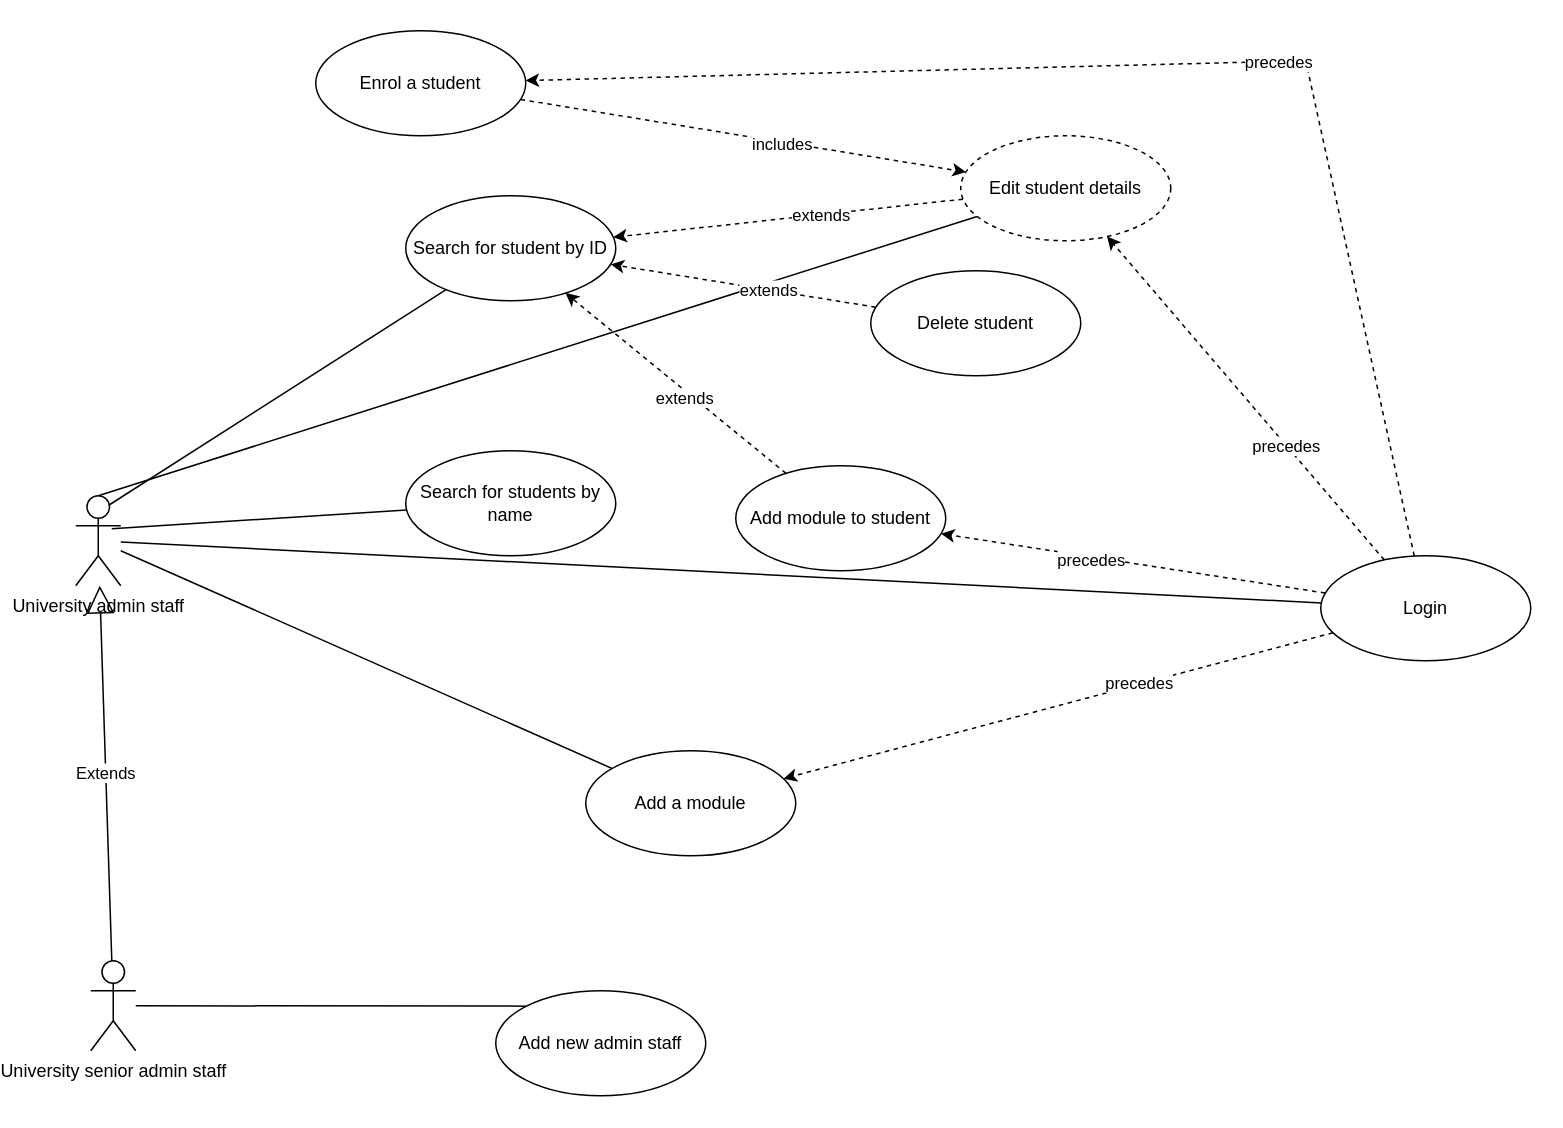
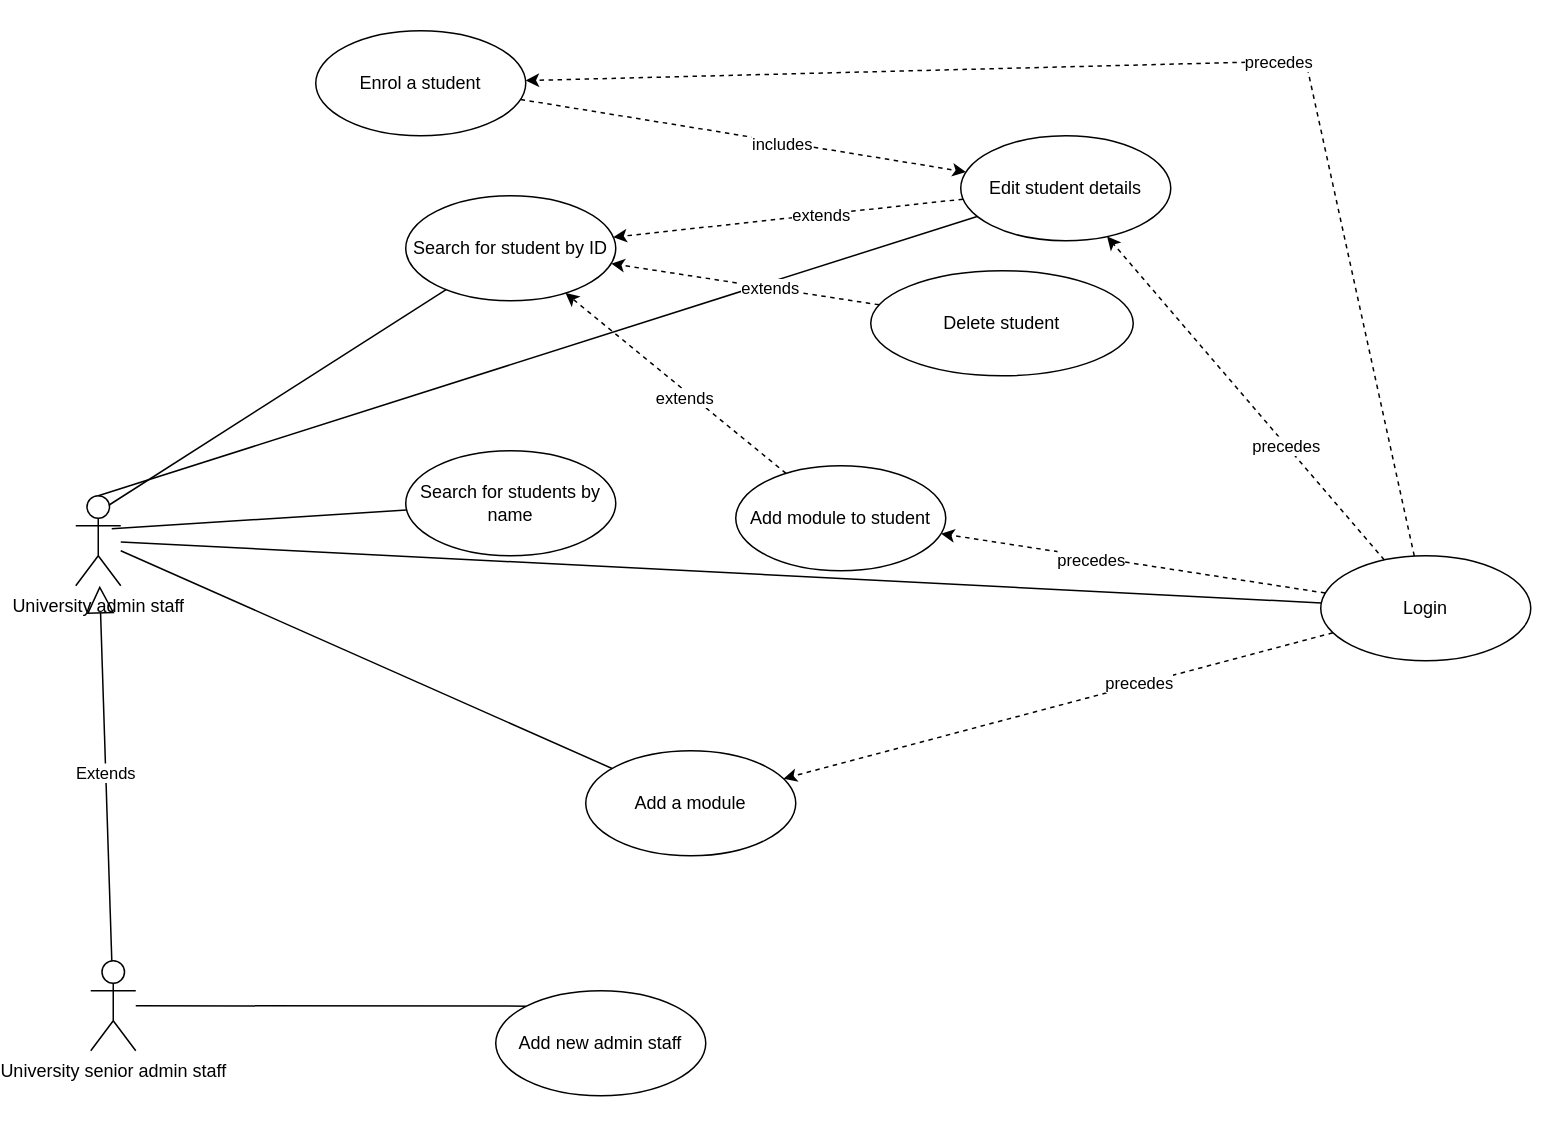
(1066, 188) -> (1066, 188)
(976, 323) -> (1002, 323)
